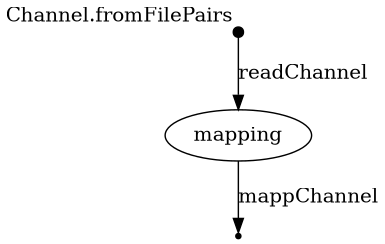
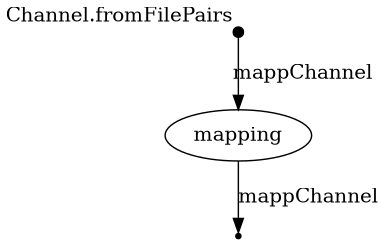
(303, 74) -> (303, 74)
